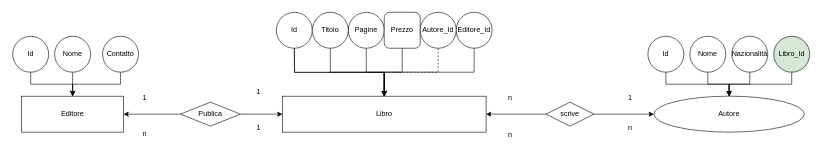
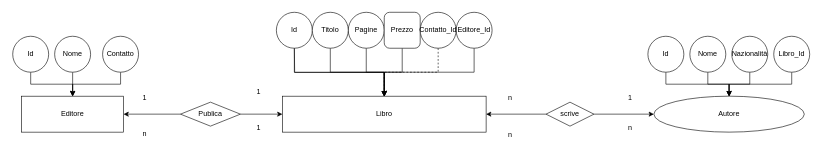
(438, 30) -> (438, 30)
(792, 54) -> (792, 54)
